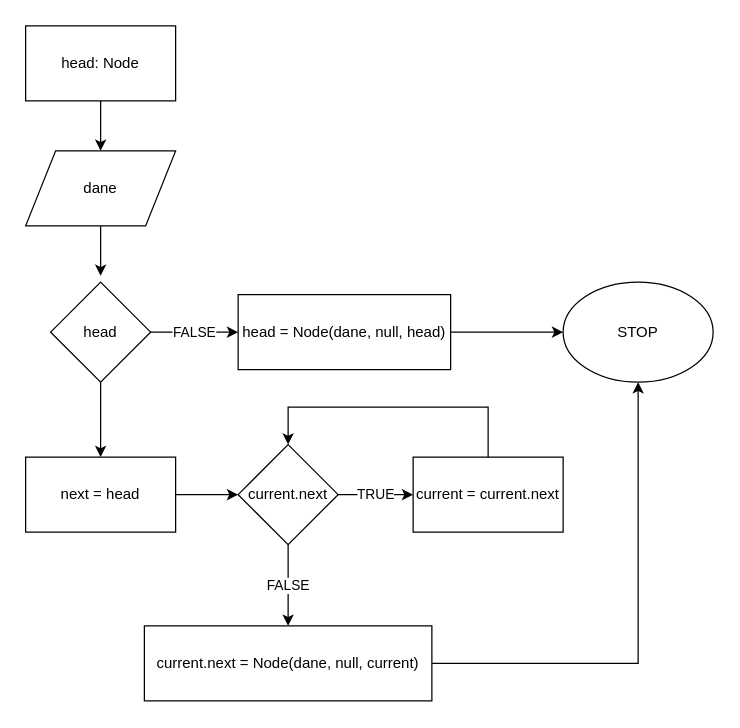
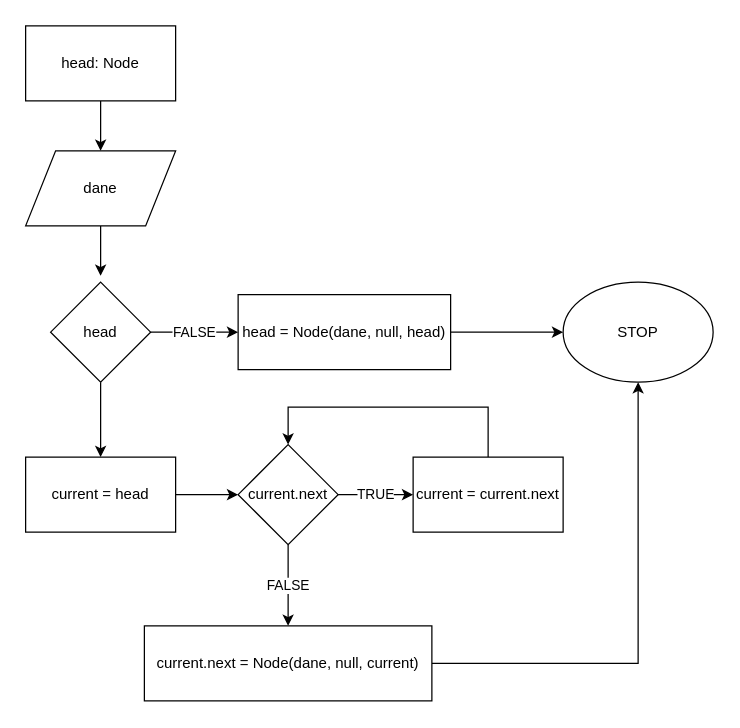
(101, 494) -> (101, 494)
